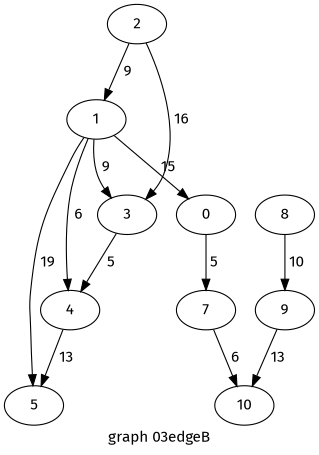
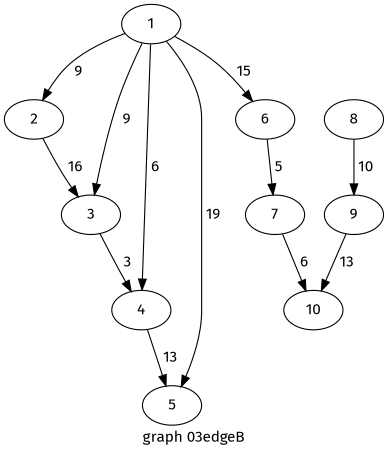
(119, 66) -> (81, 55)
(206, 215) -> (265, 119)
(111, 262) -> (128, 262)
